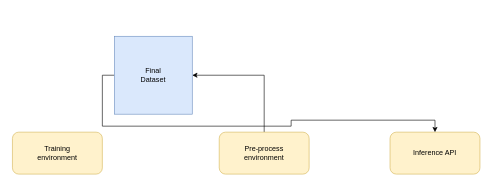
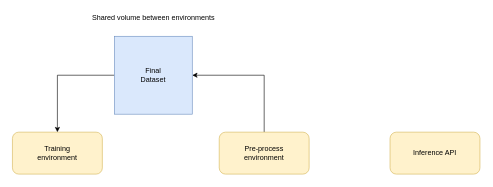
none -> (153, 18)
(102, 100) -> (57, 100)
